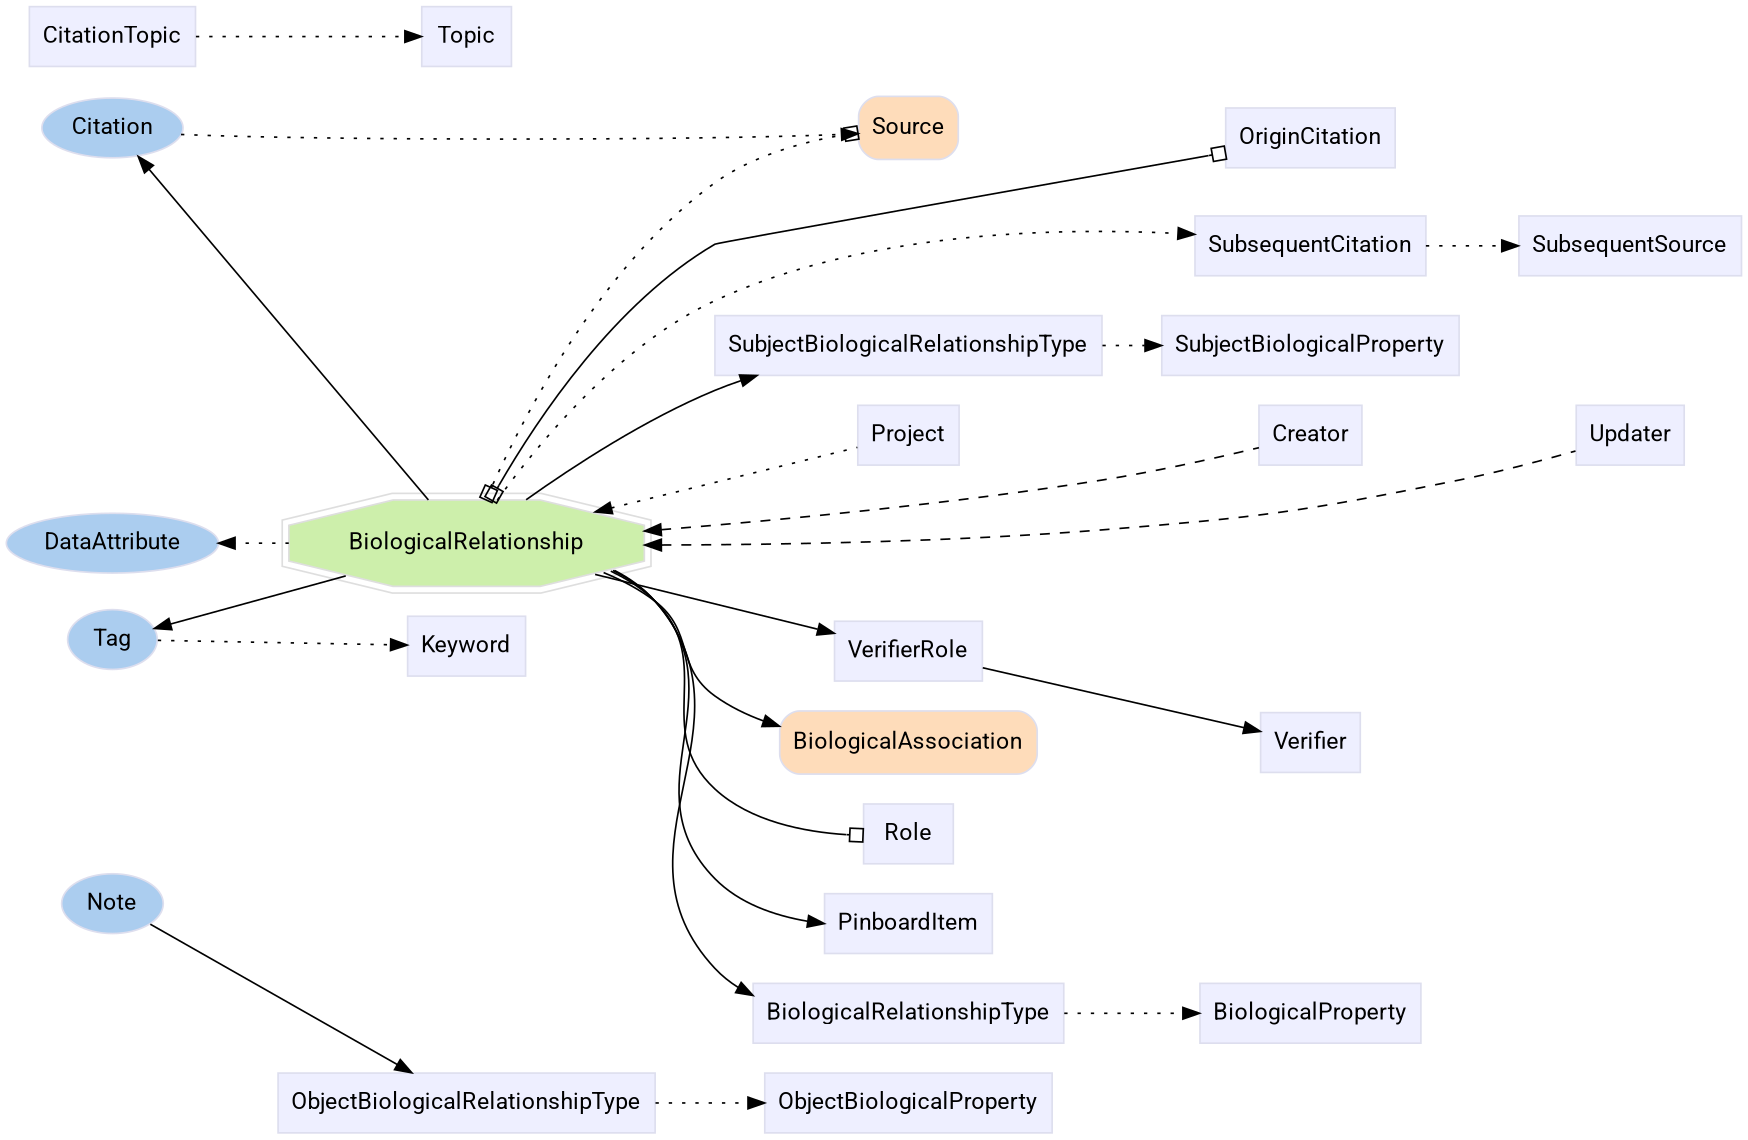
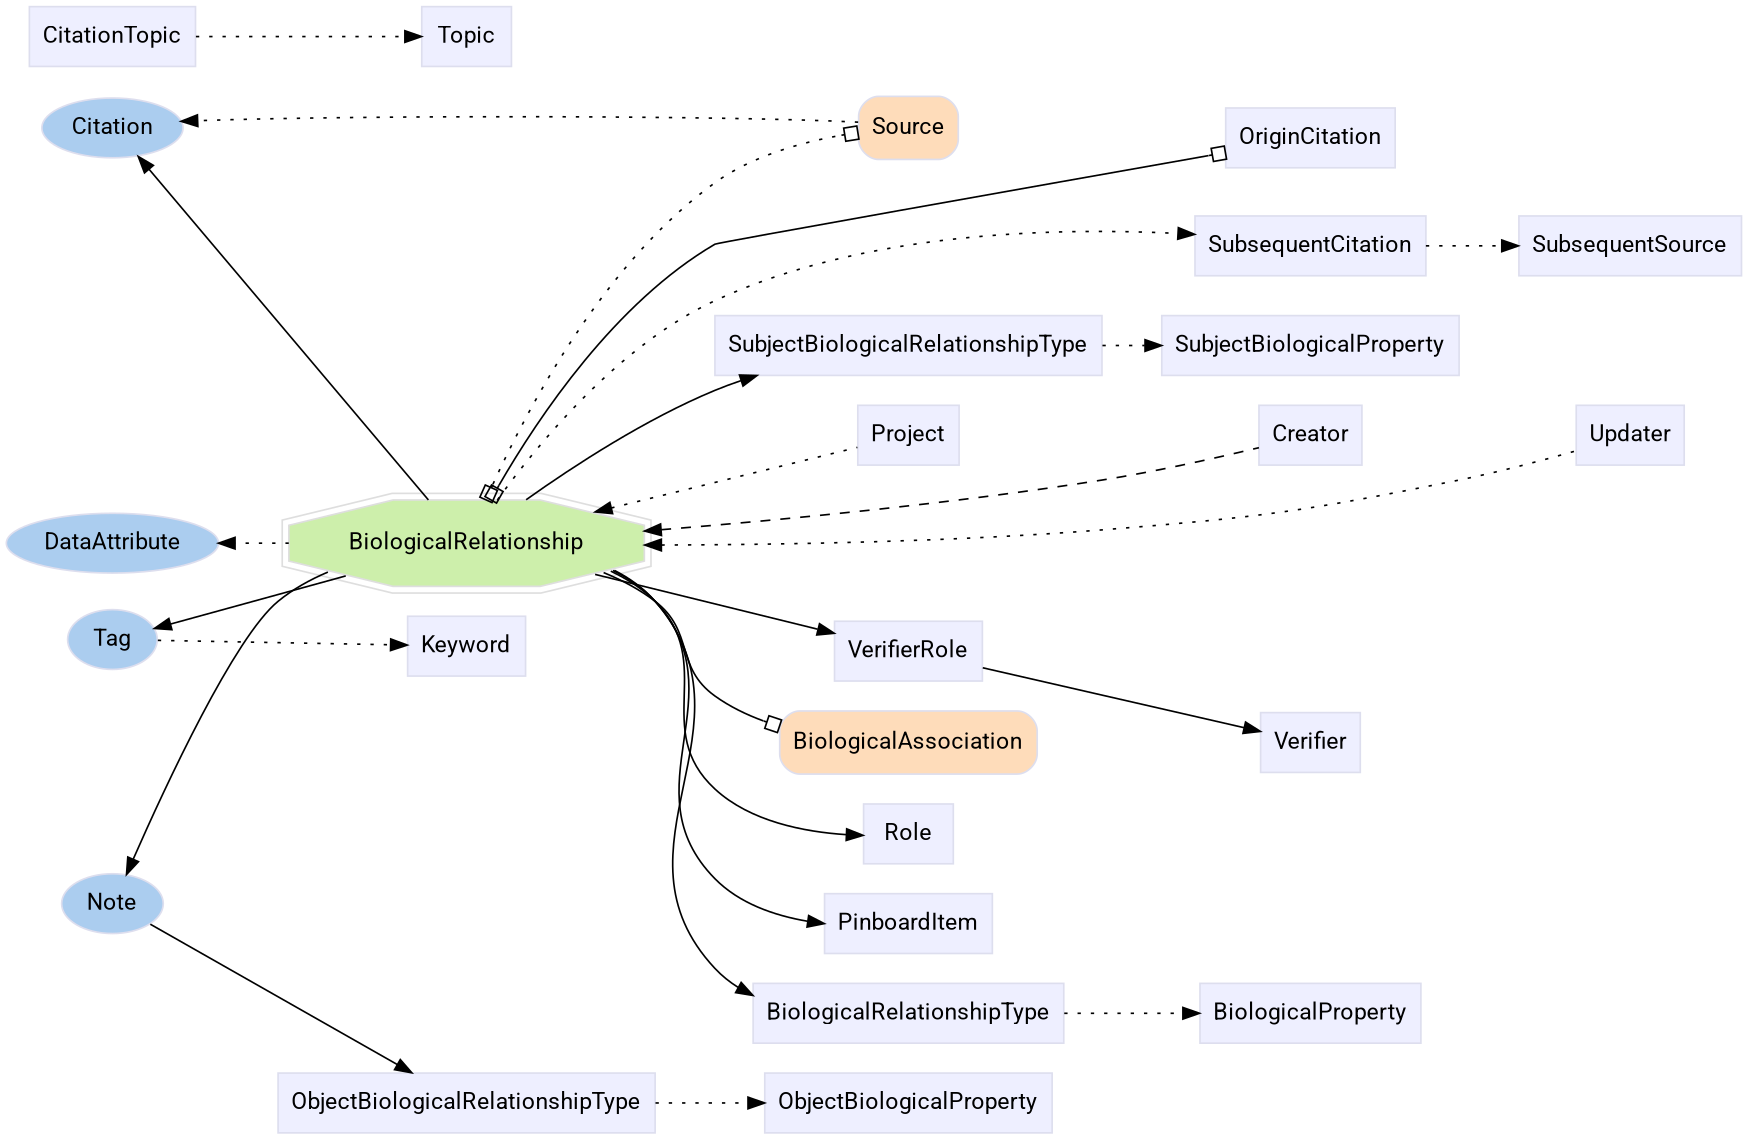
(511, 139) -> (528, 117)
(1122, 528) -> (1122, 528)
(705, 687) -> (705, 687)
none -> (210, 699)
(703, 775) -> (703, 775)
